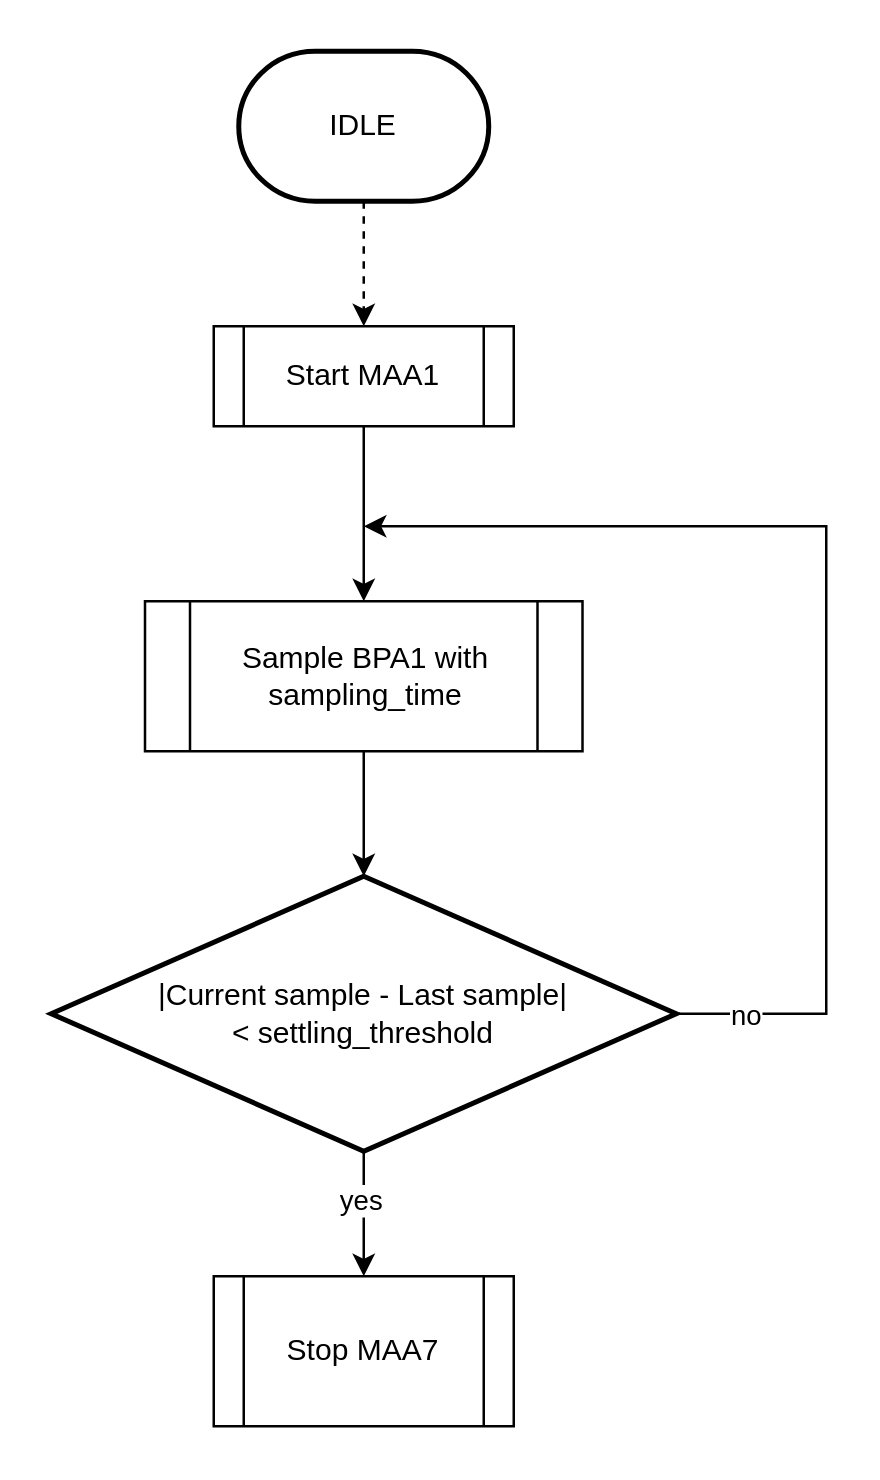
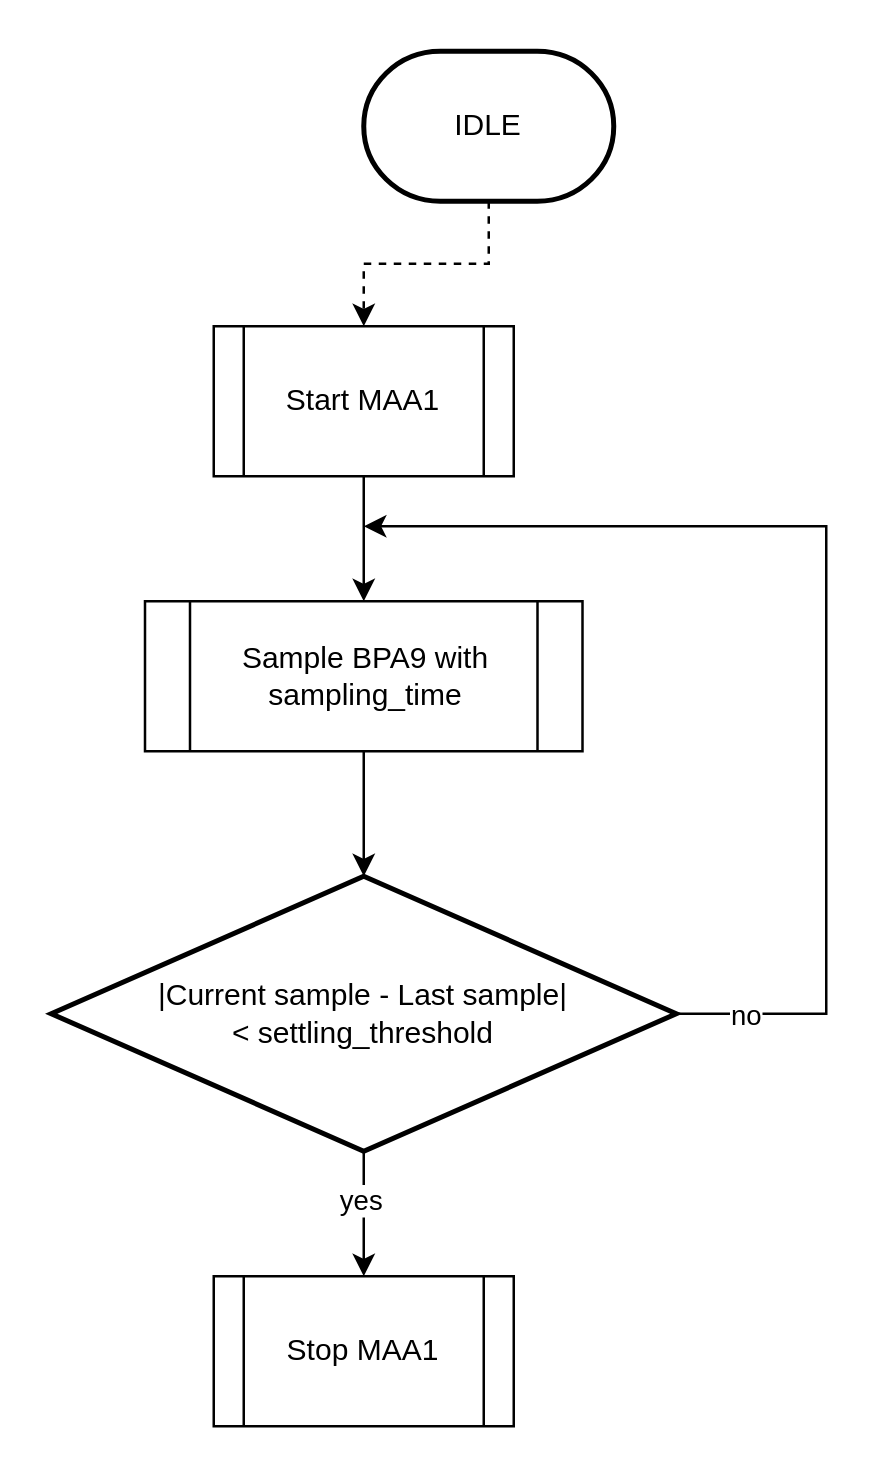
(364, 126) -> (489, 126)
(364, 376) -> (364, 401)
(366, 676) -> (366, 676)
(364, 1351) -> (364, 1351)
